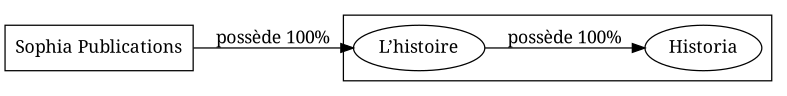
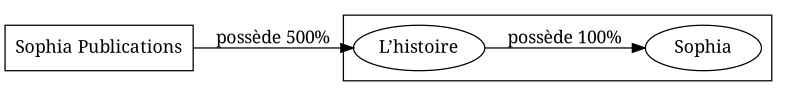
(273, 39) -> (273, 39)
(703, 48) -> (703, 48)
